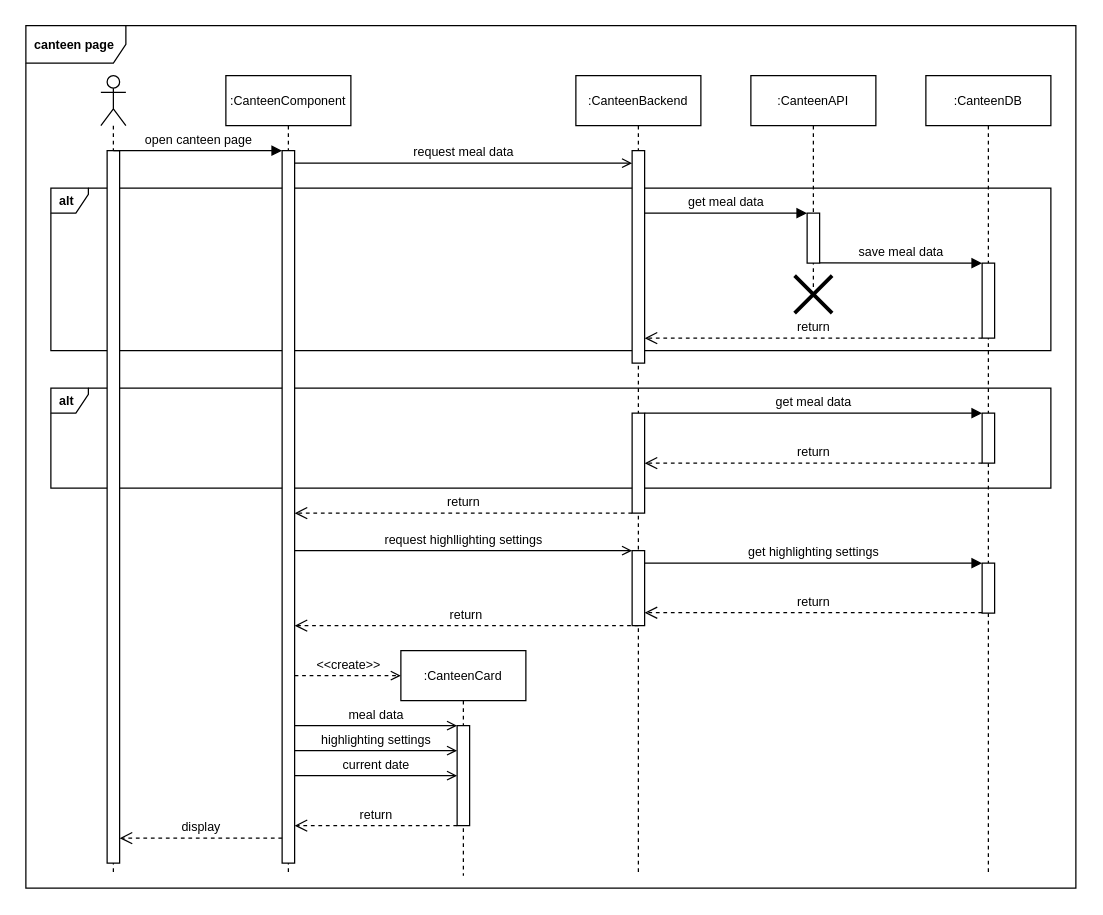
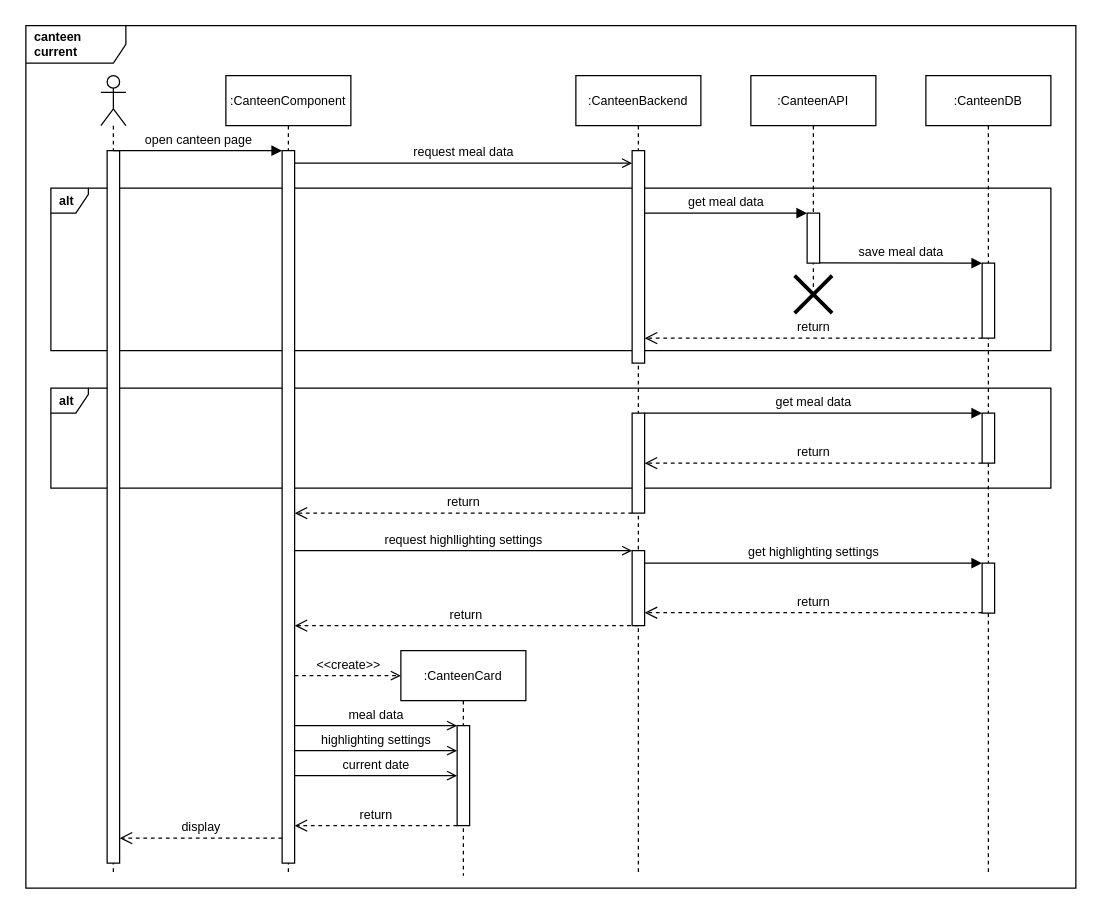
(75, 44) -> (80, 44)
